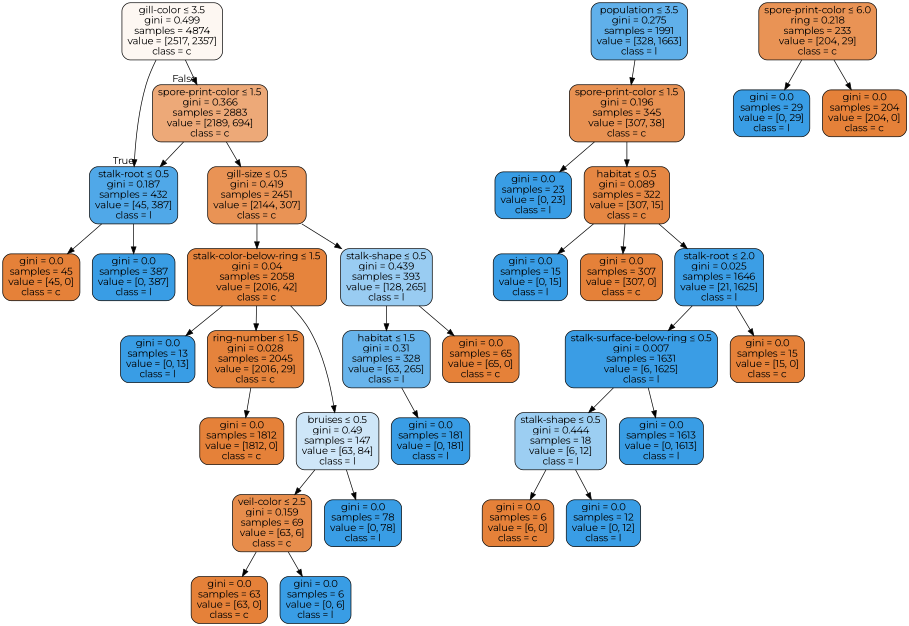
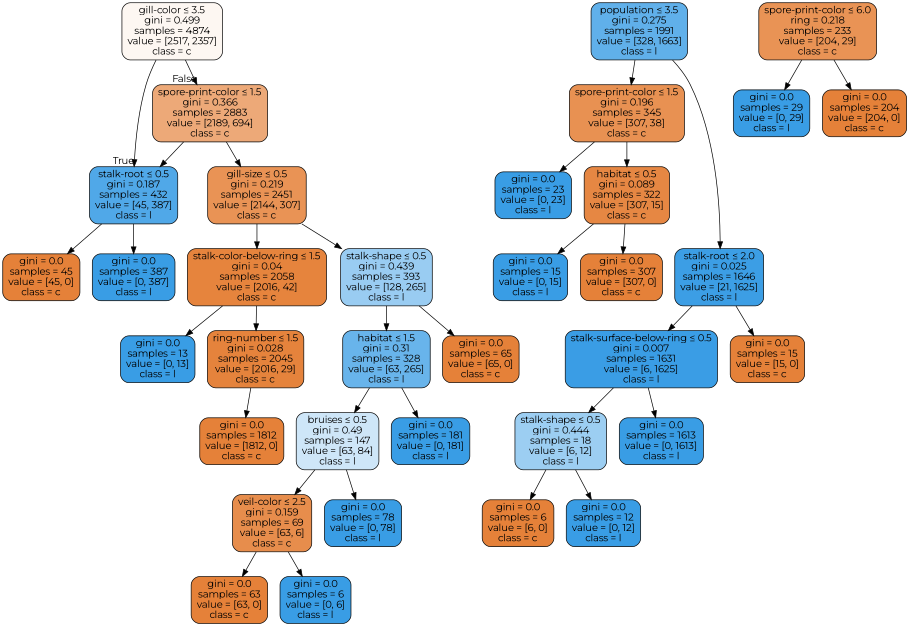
(257, 185) -> (257, 185)
(670, 234) -> (711, 147)
(320, 352) -> (364, 397)
